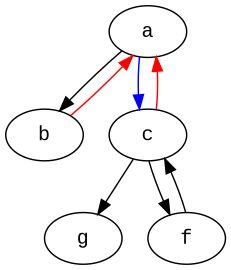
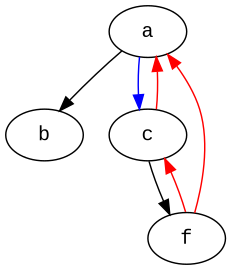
(97, 92) -> (204, 137)
(179, 192) -> (179, 192)
(83, 238) -> none
